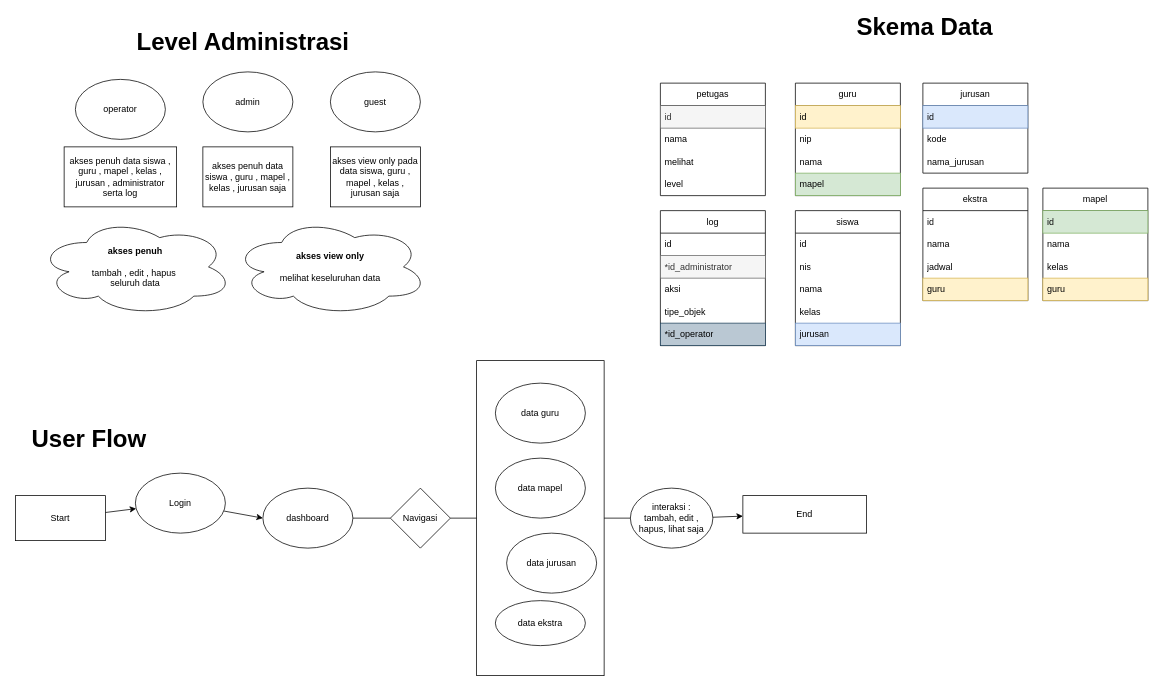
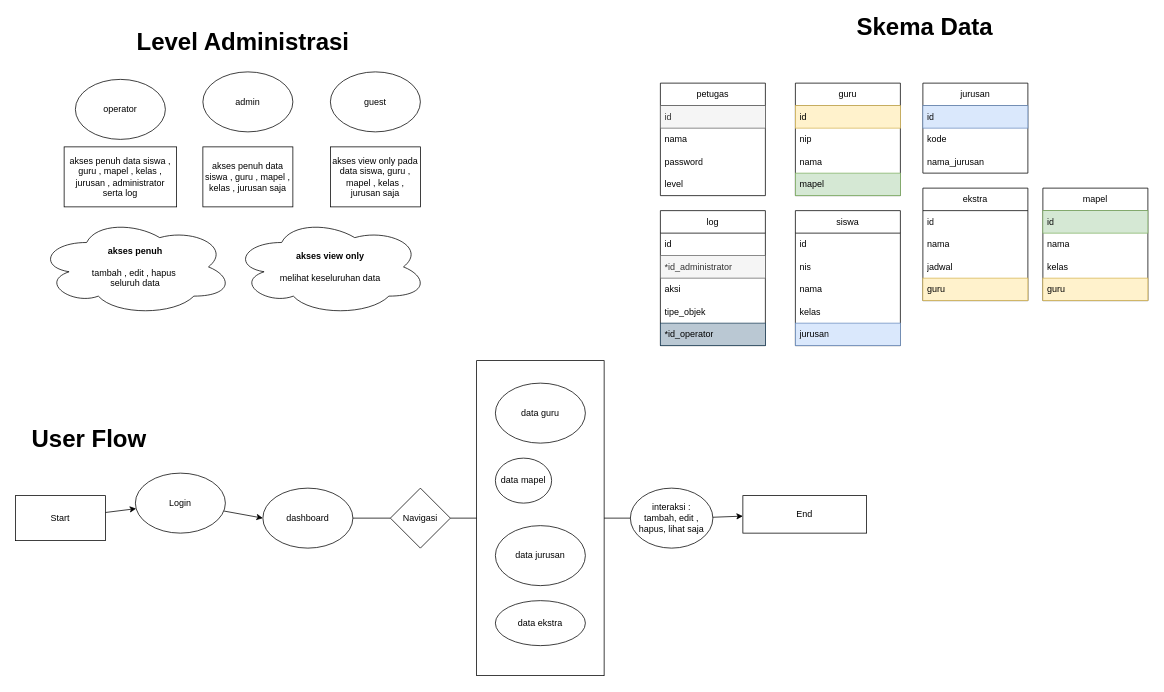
(680, 162) -> (685, 162)
(540, 488) -> (524, 480)
(552, 563) -> (540, 555)
